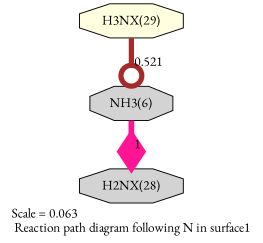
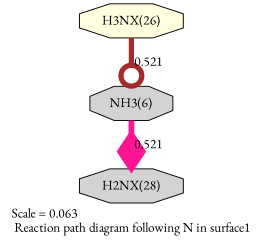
(131, 21) -> (131, 21)
(136, 145) -> (148, 145)
